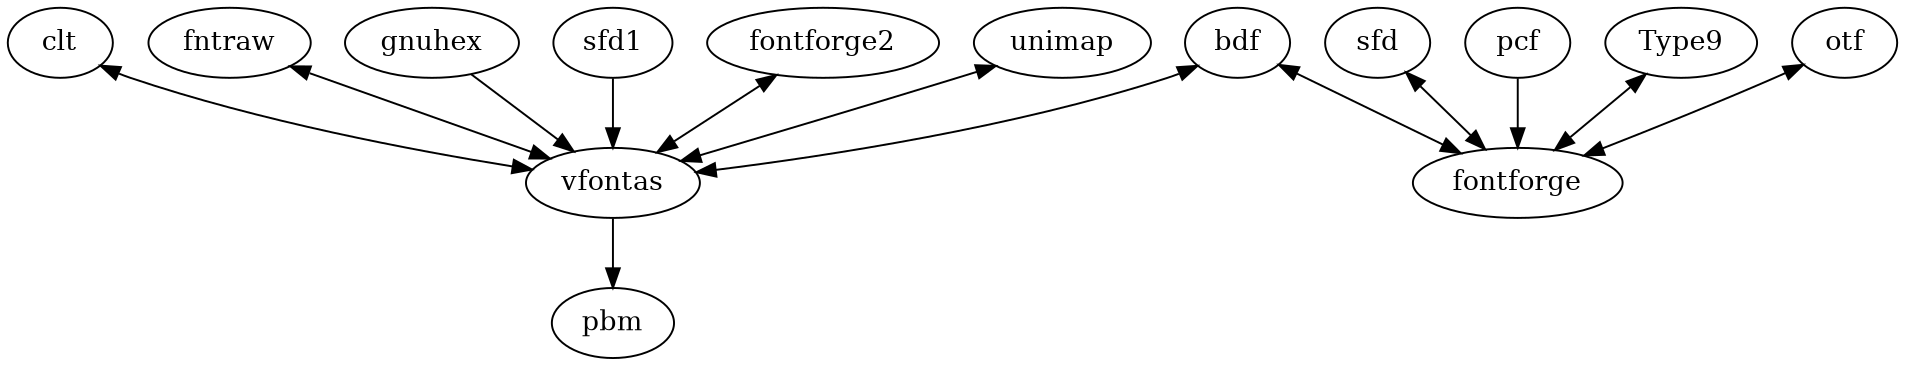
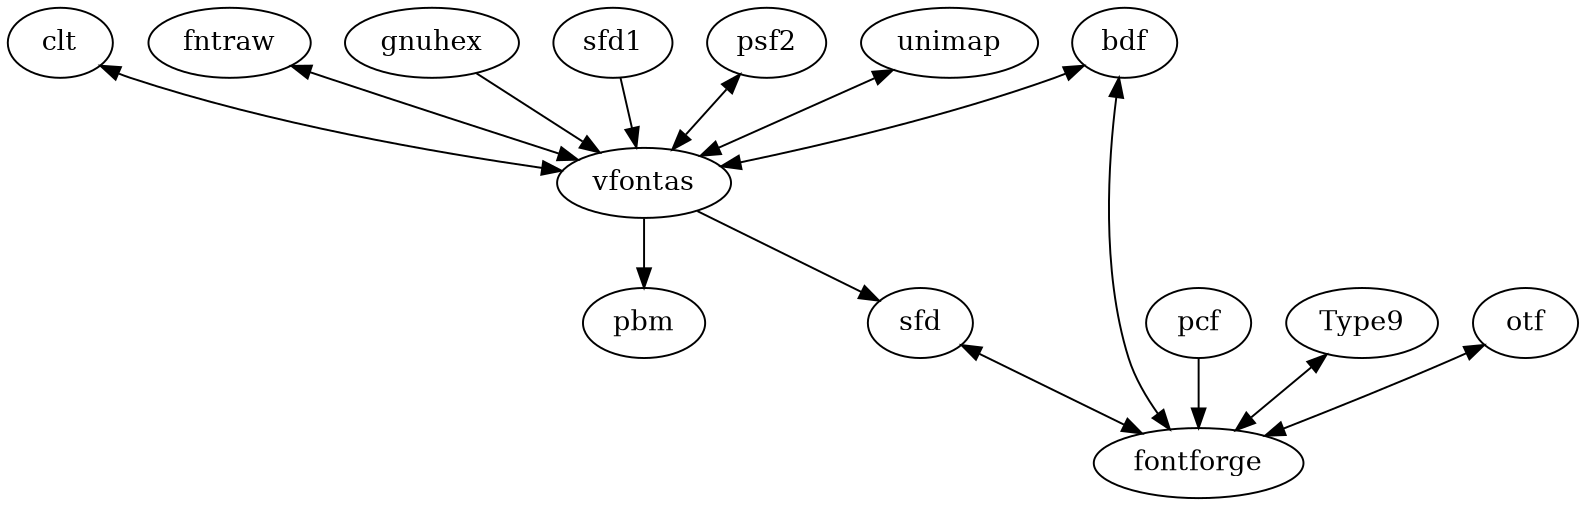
(823, 43) -> (767, 43)
none -> (779, 252)
